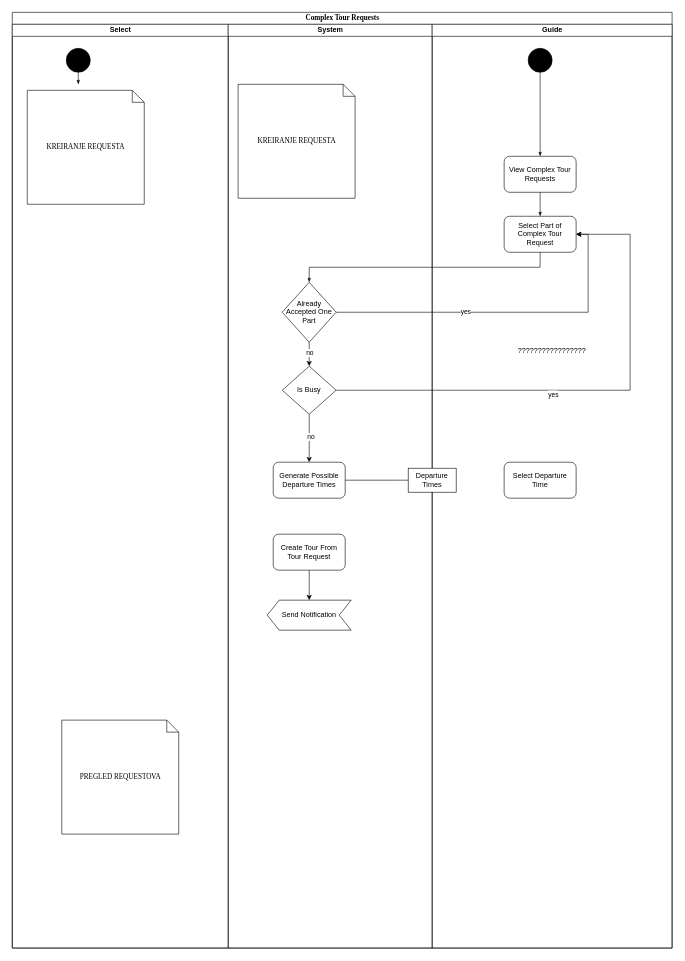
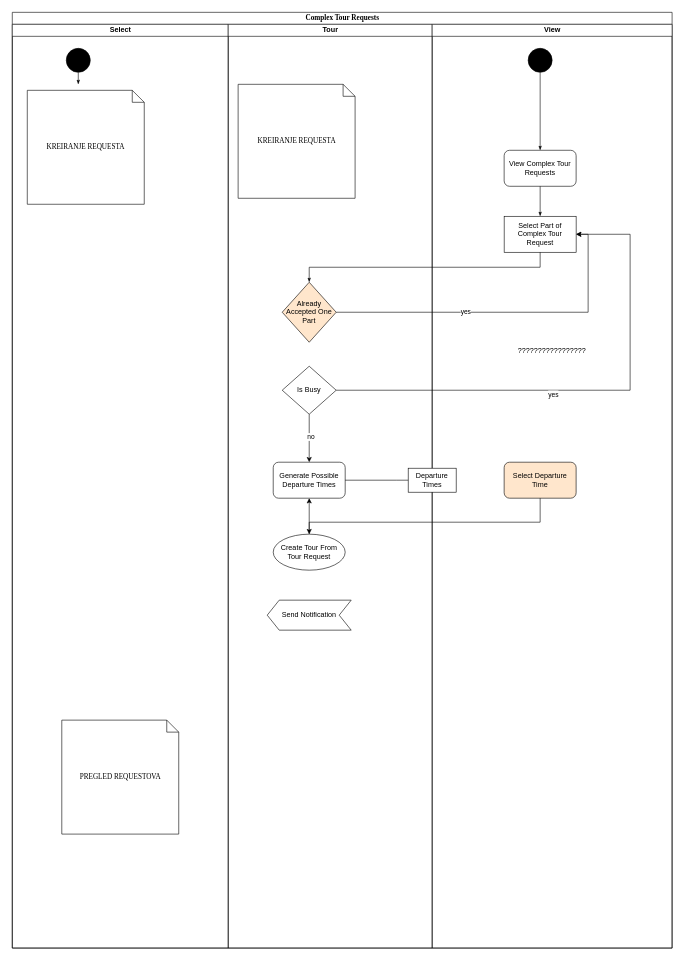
(331, 30) -> (331, 30)
(553, 30) -> (553, 30)
(540, 174) -> (540, 168)
(540, 234) -> (540, 234)
(309, 312) -> (309, 312)
(309, 355) -> none
(540, 480) -> (540, 480)
none -> (438, 522)
(309, 552) -> (309, 552)
(309, 594) -> (309, 533)
